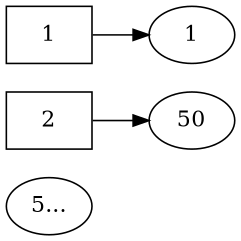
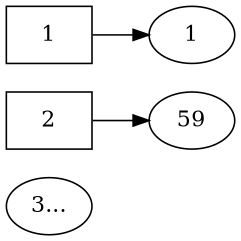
(192, 121) -> (192, 121)
(49, 206) -> (49, 206)
